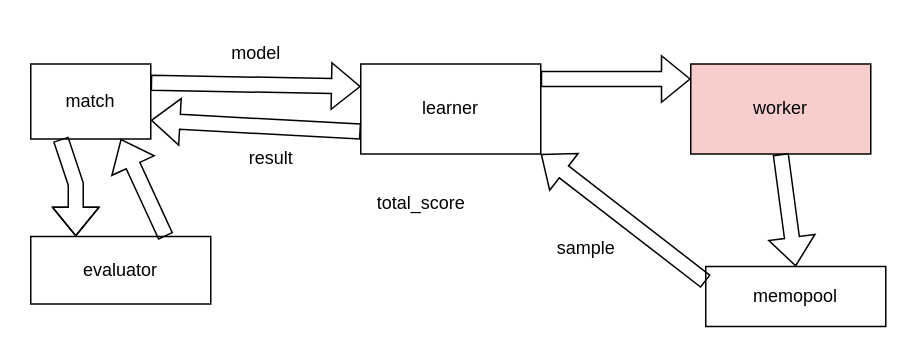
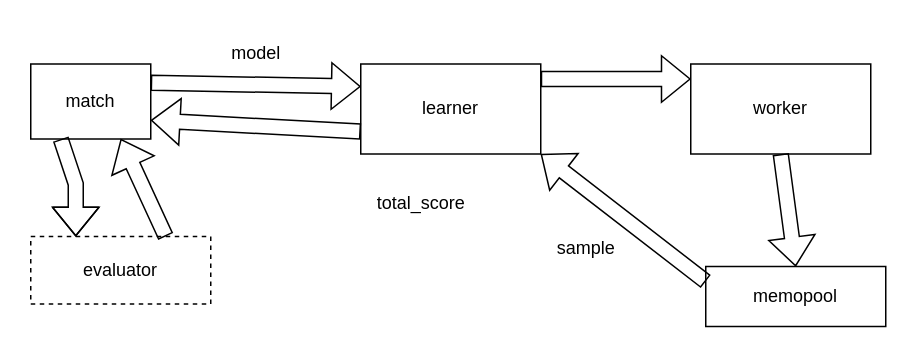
(781, 109) -> (781, 109)
(271, 158) -> none
(121, 270) -> (121, 270)
